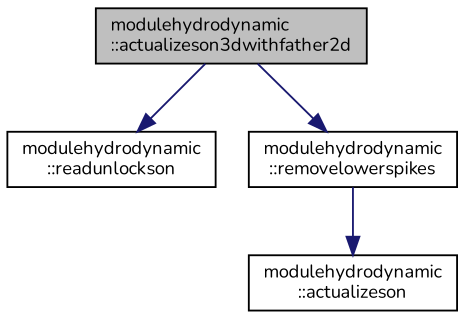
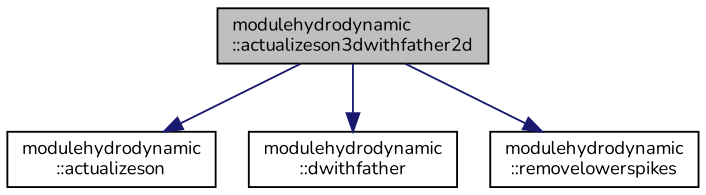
(112, 159) -> (353, 159)
(353, 212) -> (241, 94)
